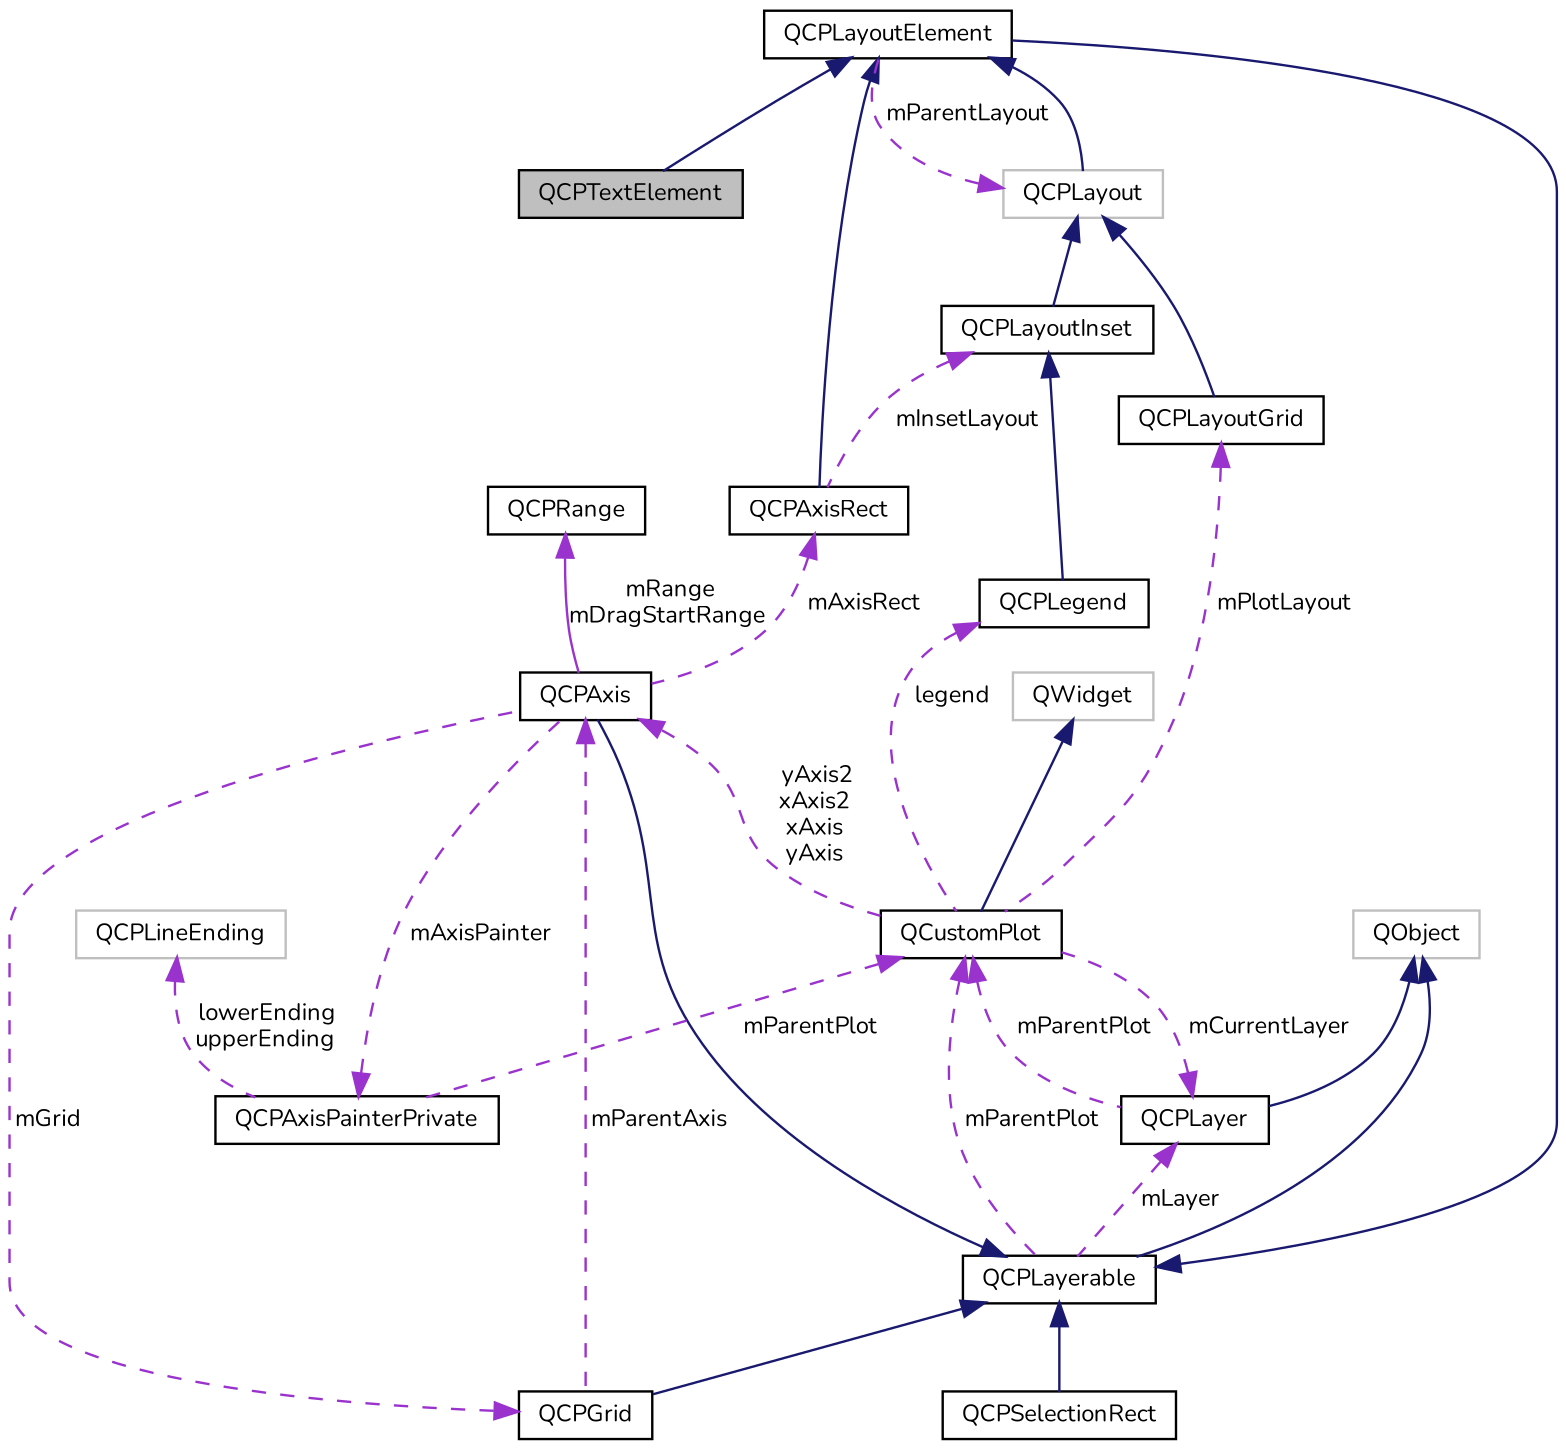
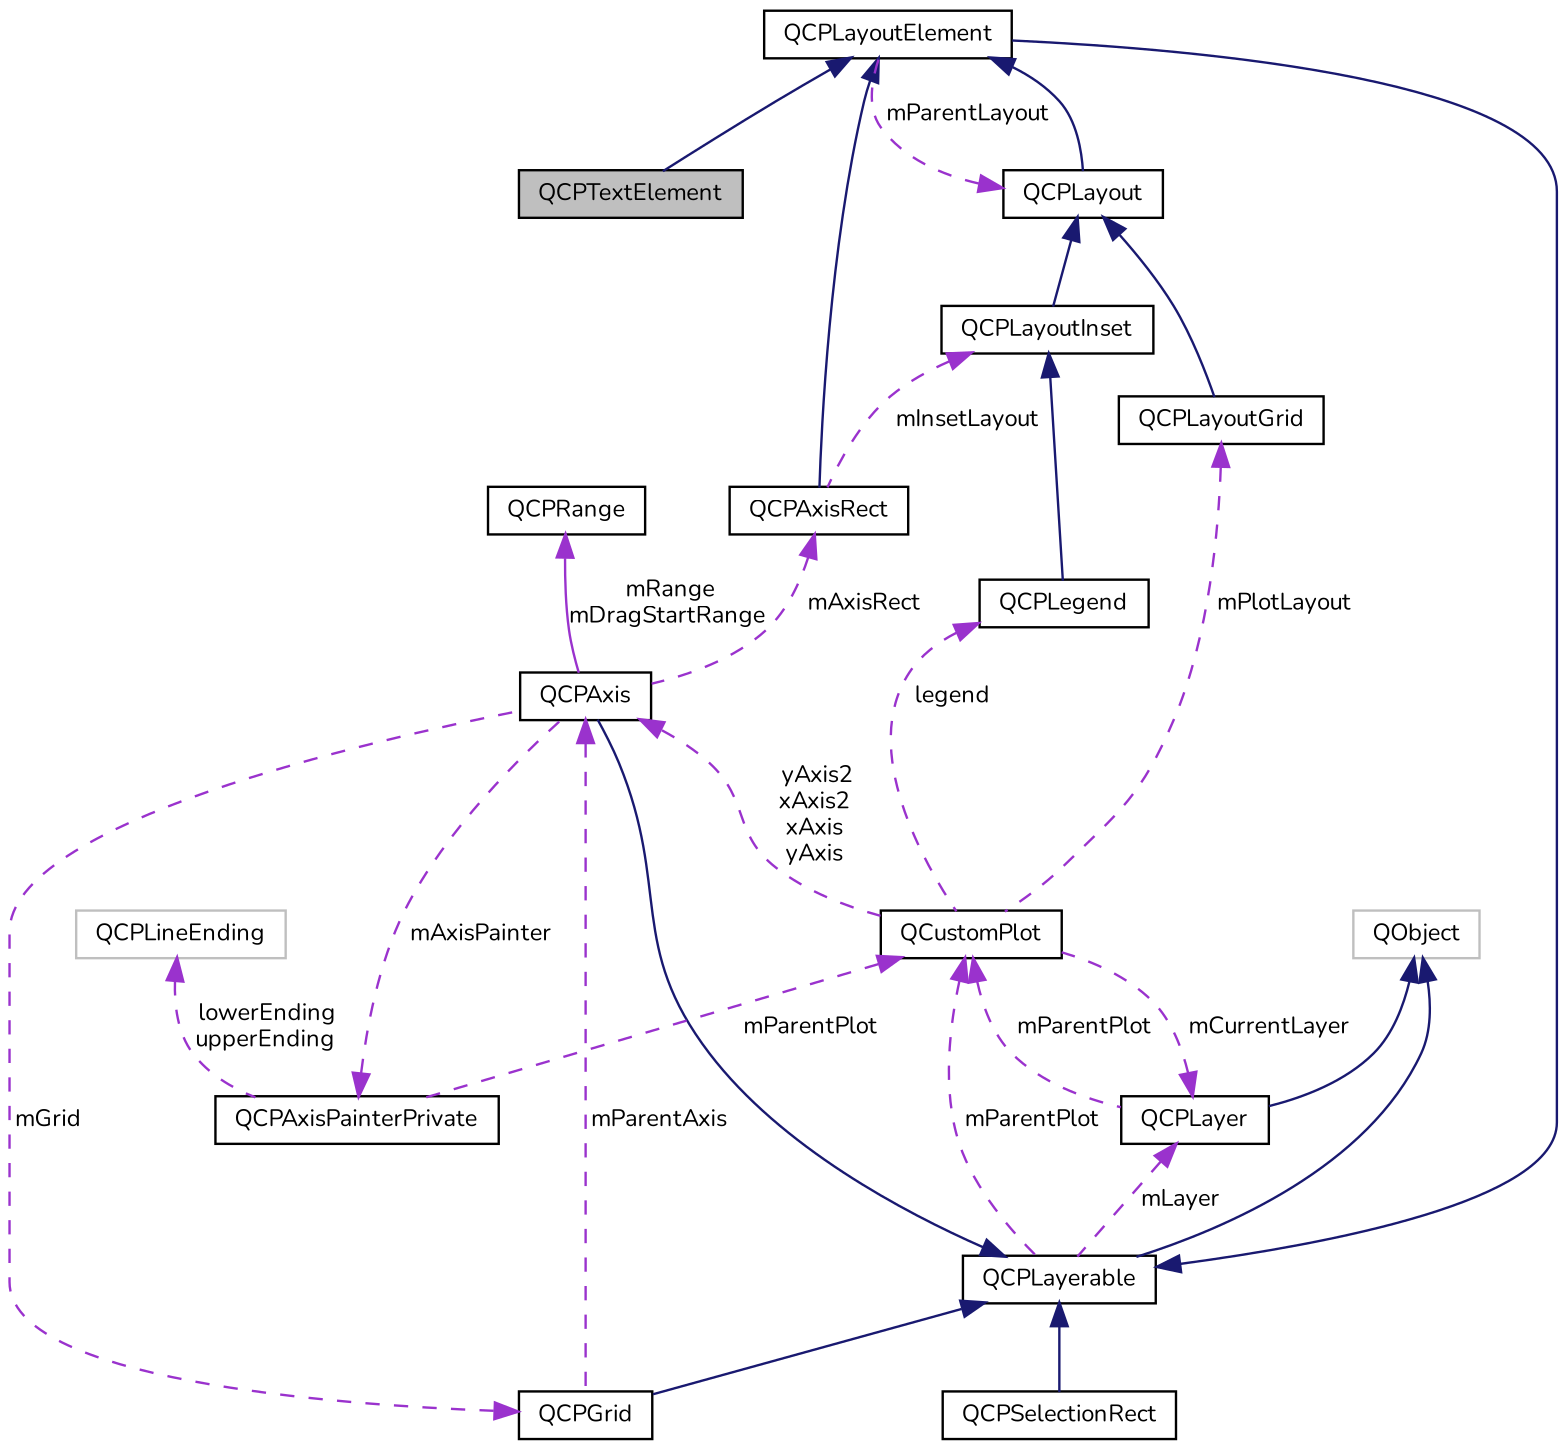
(1083, 194) -> (1083, 194)
(1083, 696) -> none
